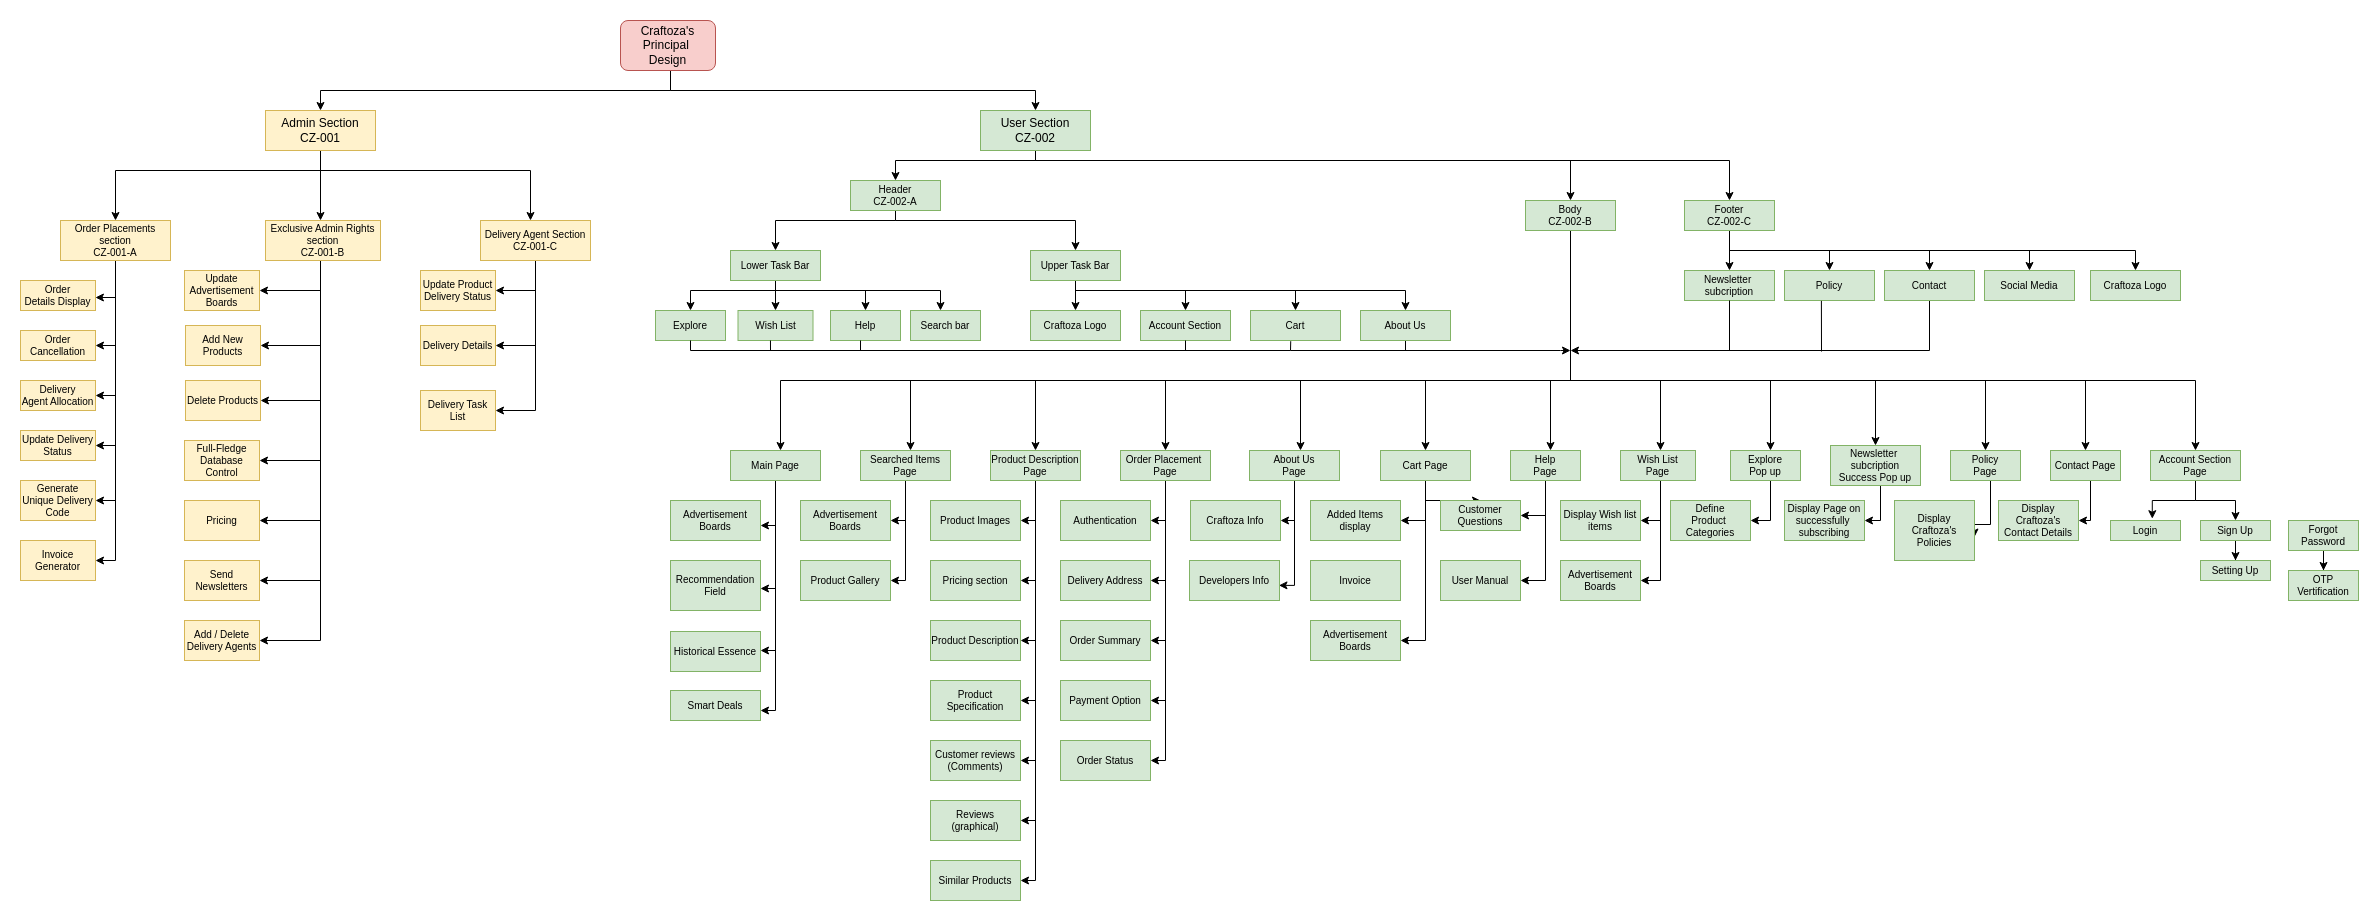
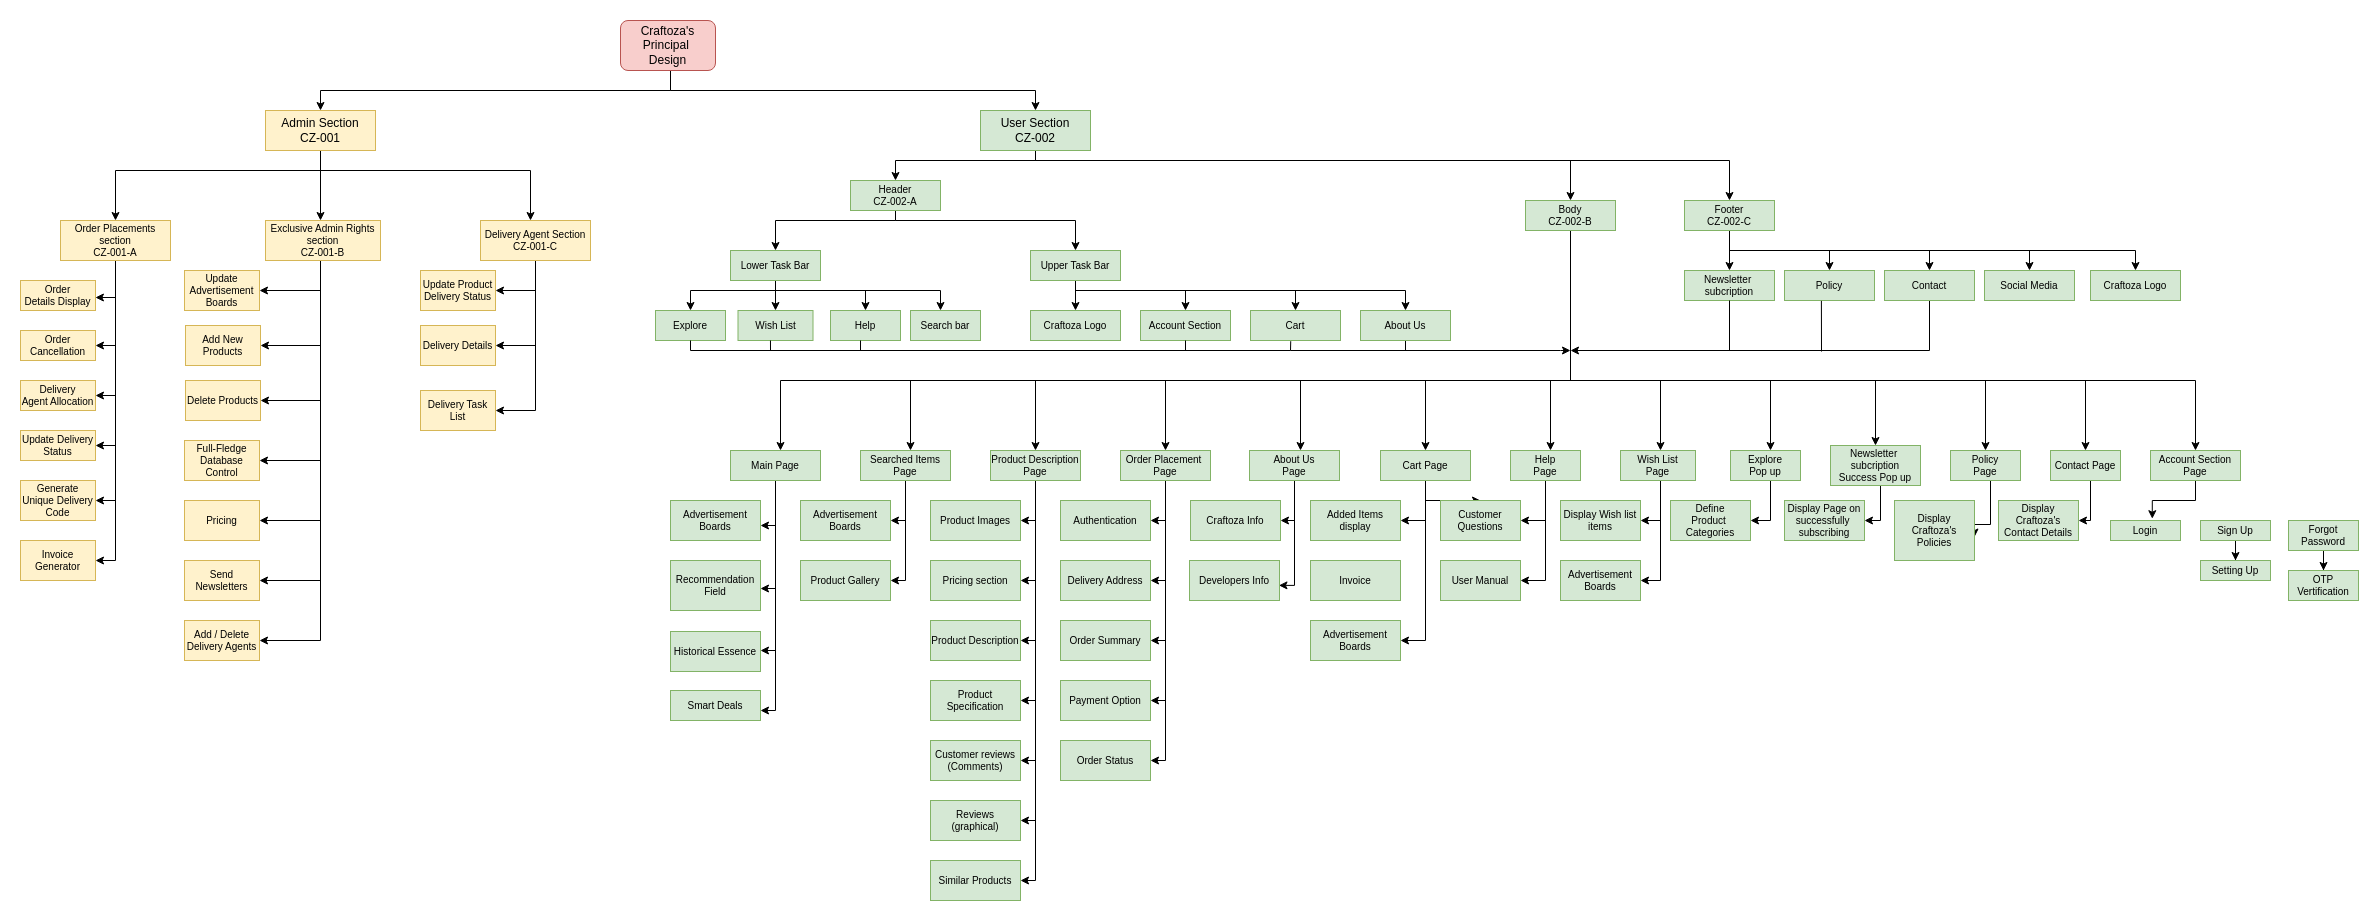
(2223, 501) -> none
(1481, 516) -> (1481, 521)
